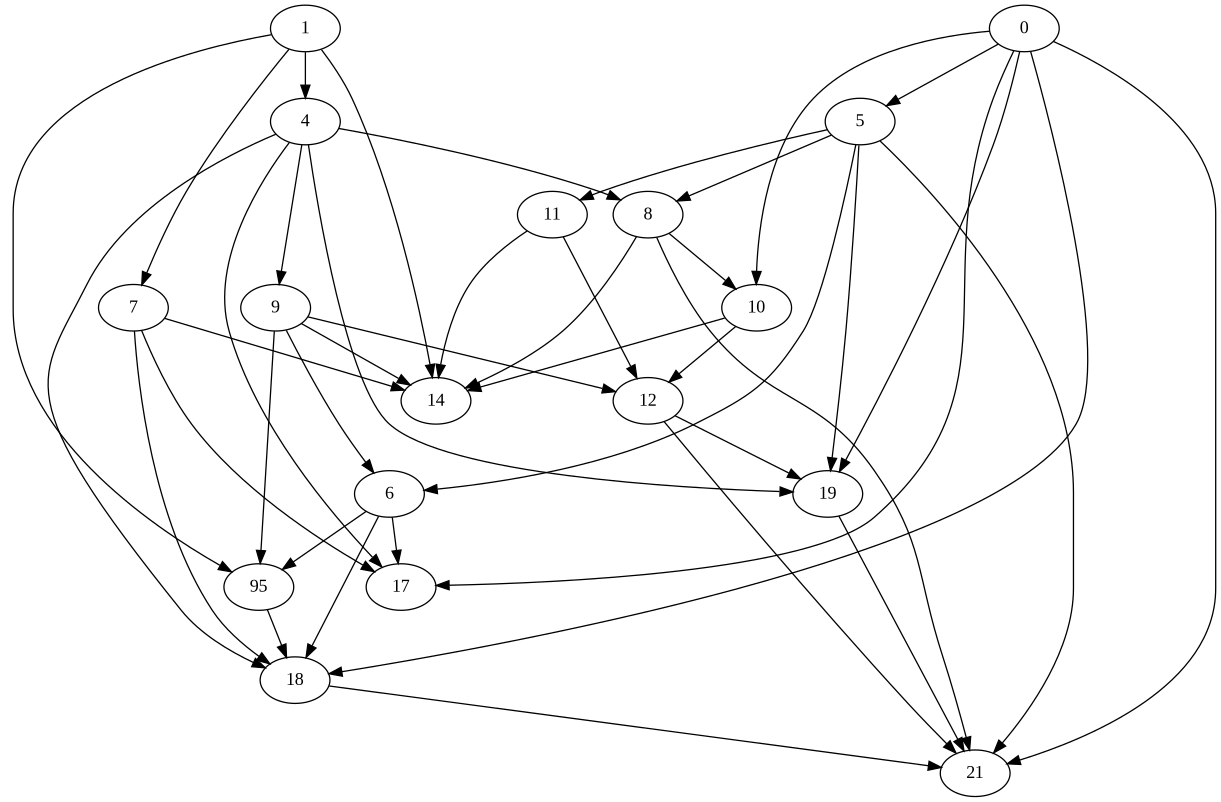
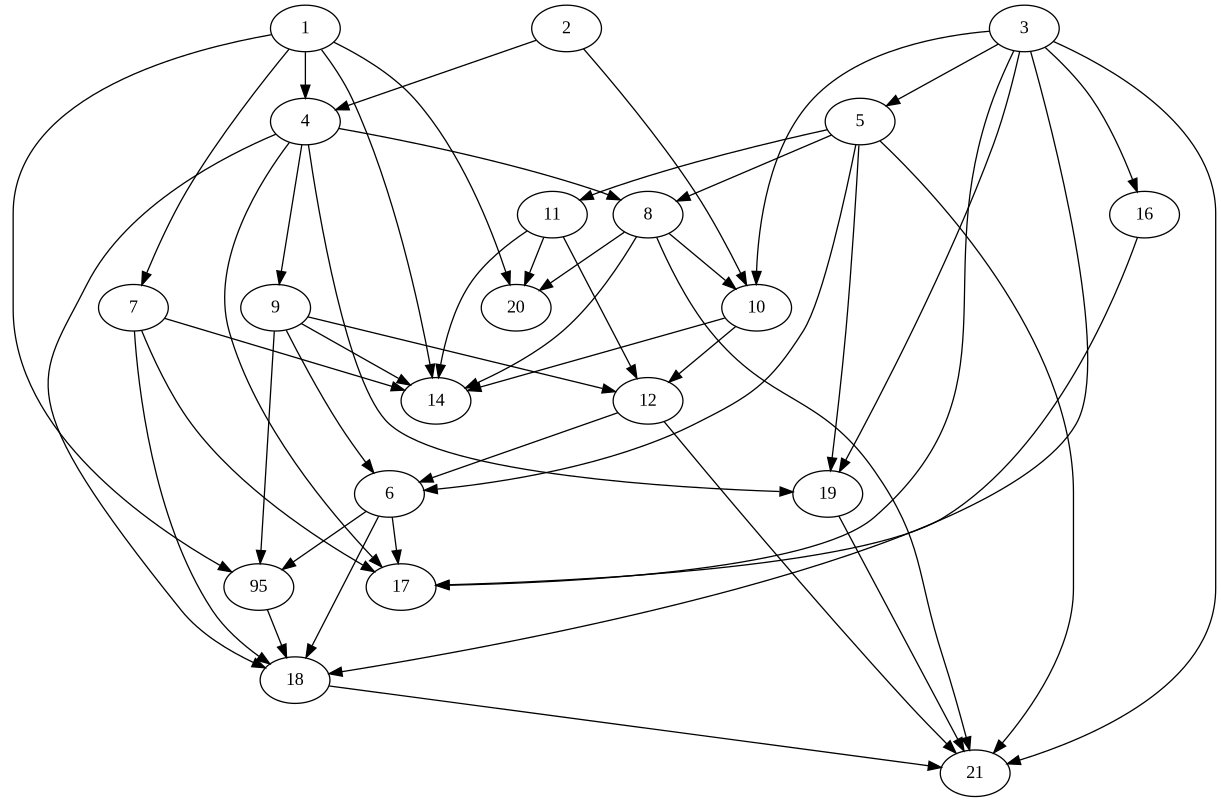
none -> (567, 28)
(1024, 28) -> (1024, 28)
none -> (1145, 215)
none -> (516, 308)
(732, 444) -> (525, 445)
